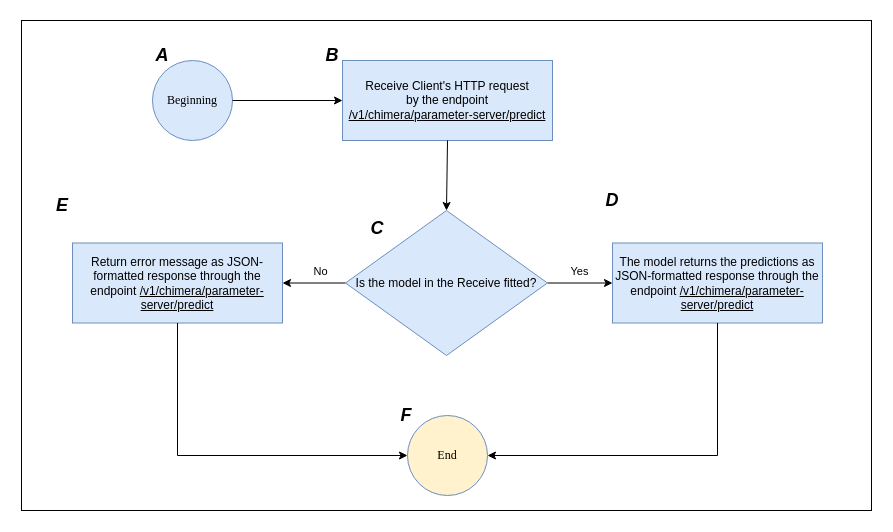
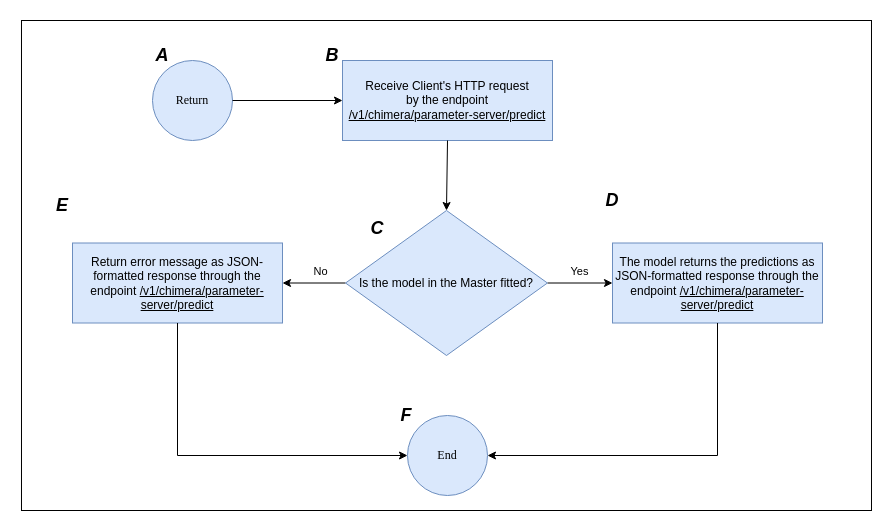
(193, 101) -> (193, 101)
(447, 284) -> (447, 284)
(448, 456) -> (448, 456)
